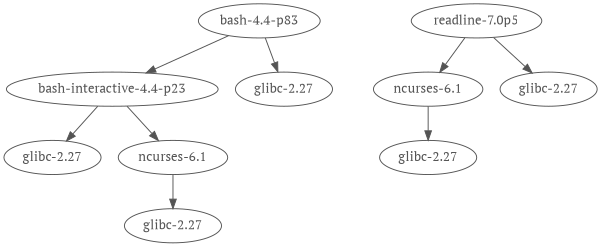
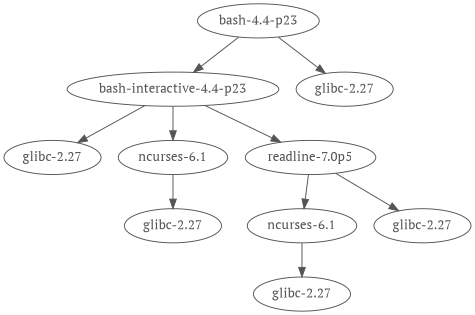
(259, 21) -> (258, 21)
none -> (238, 122)
